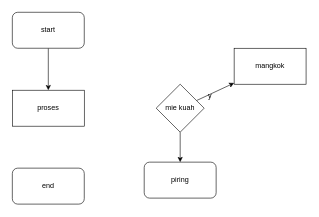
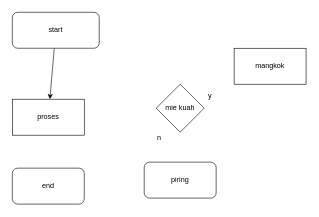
(48, 30) -> (56, 30)
(213, 93) -> none
(48, 108) -> (48, 117)
none -> (159, 138)
(180, 156) -> none
